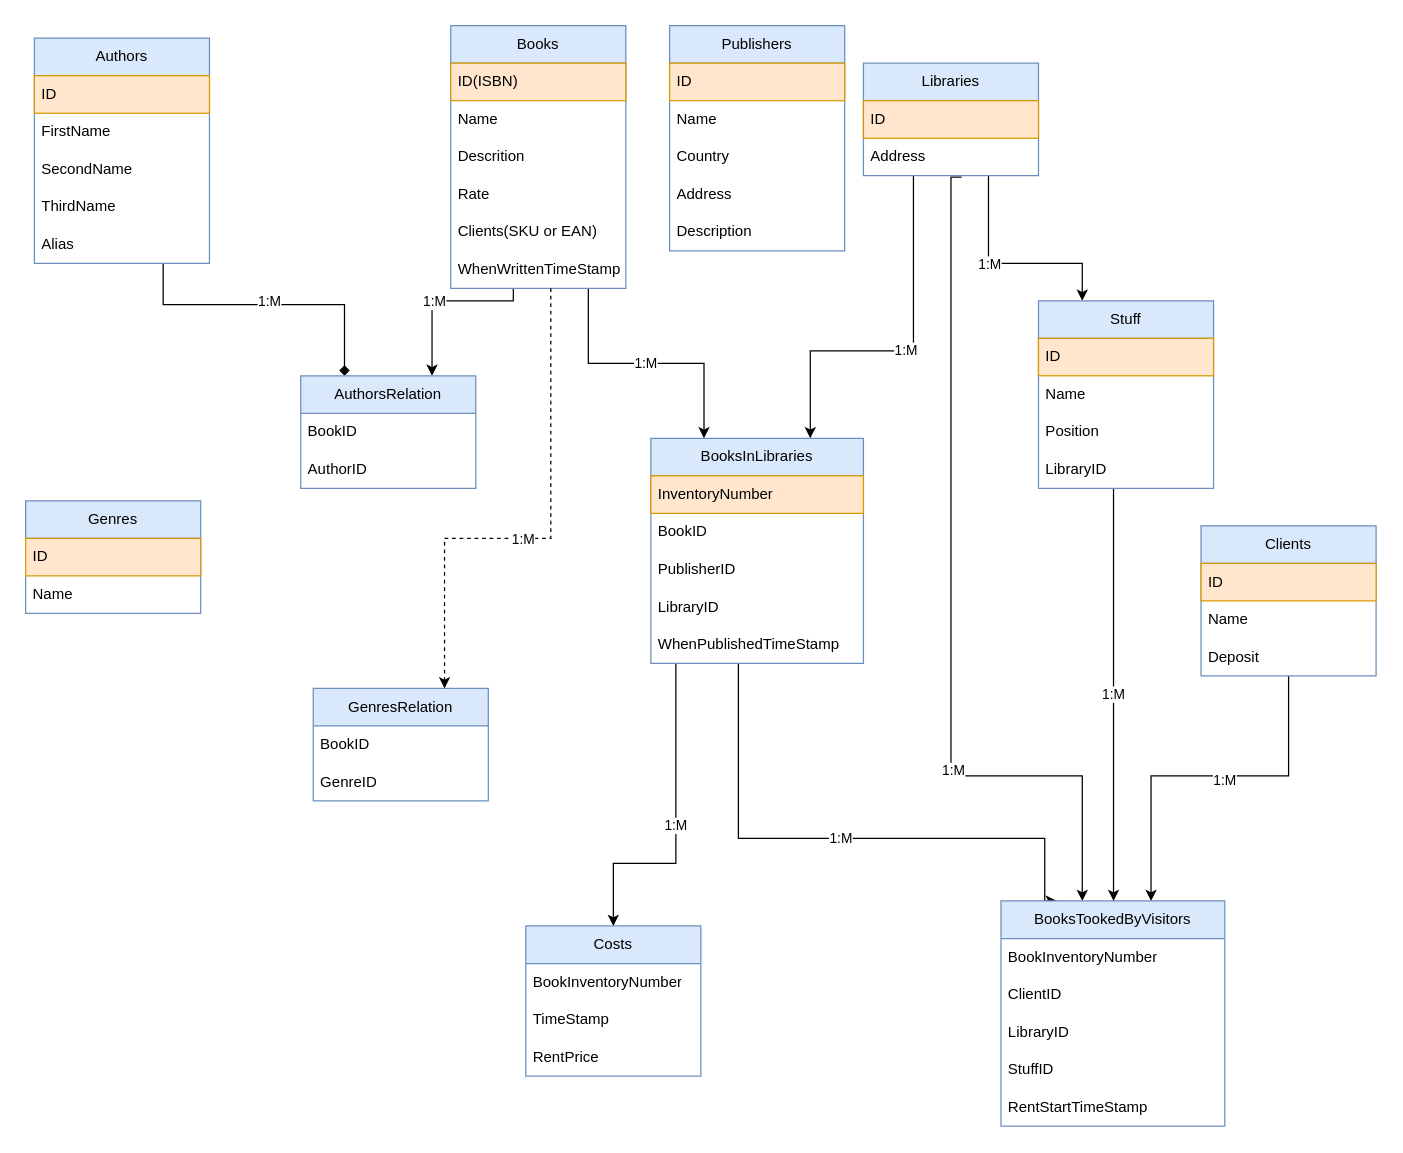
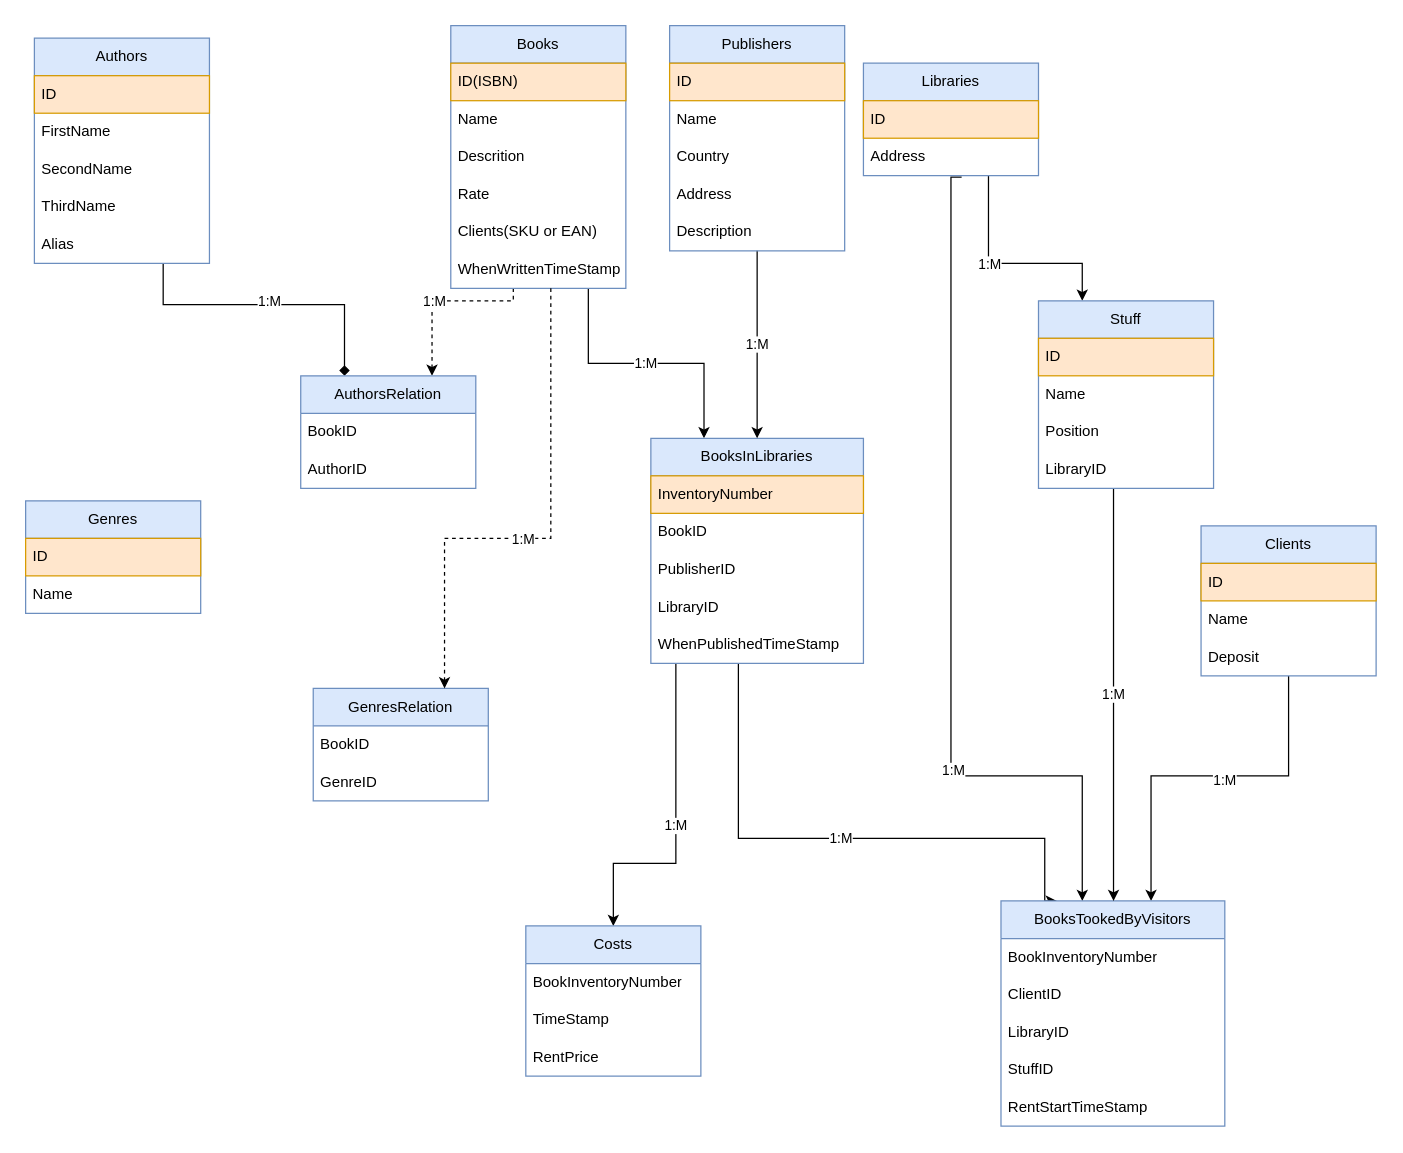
(486, 301) -> (486, 301)
none -> (757, 341)
(909, 351) -> none
